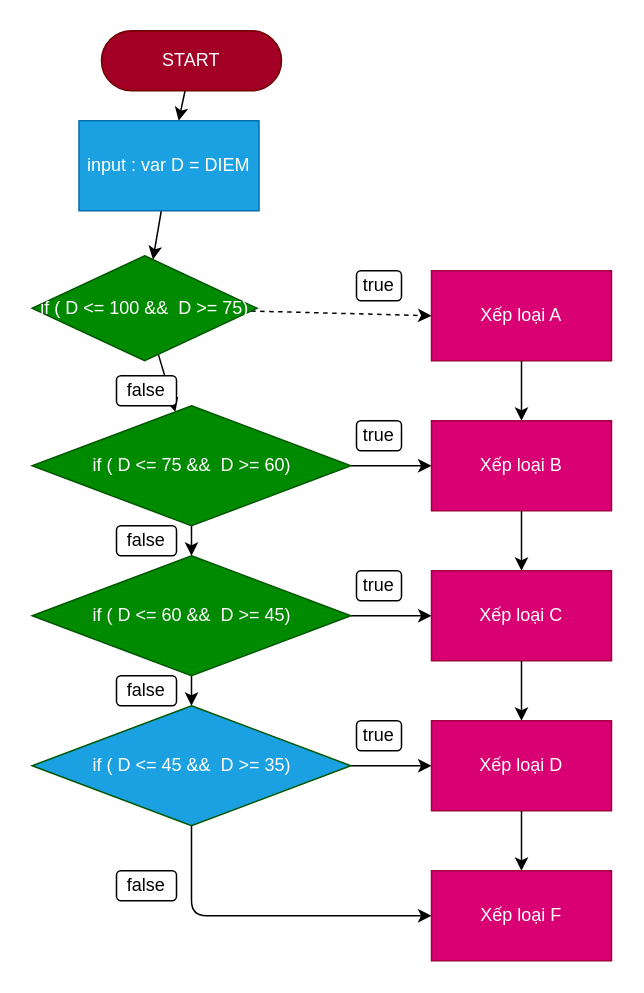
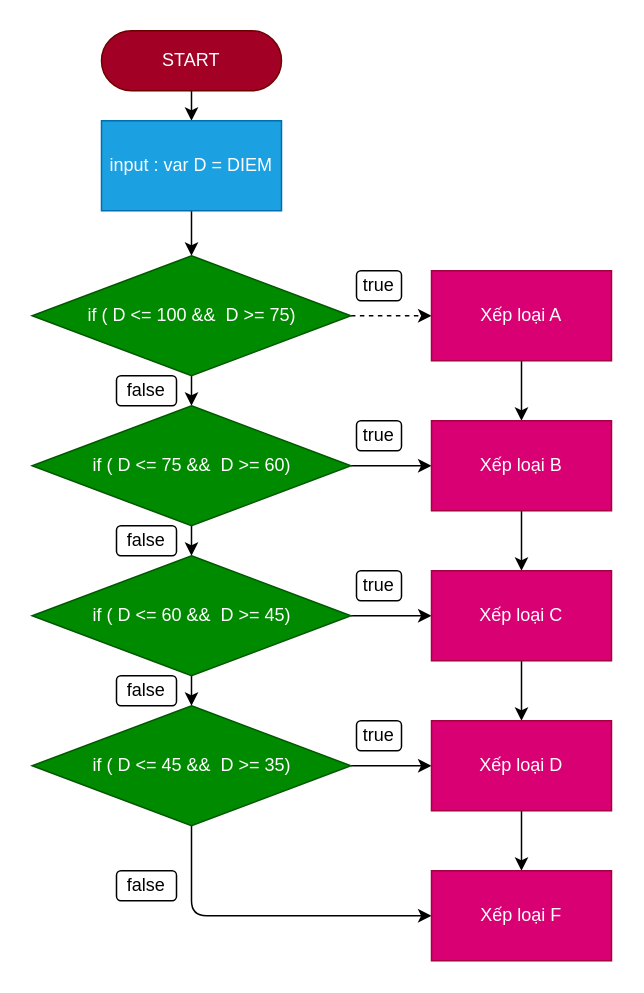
(169, 166) -> (191, 166)
(144, 308) -> (191, 316)
(191, 766) -> (191, 766)
